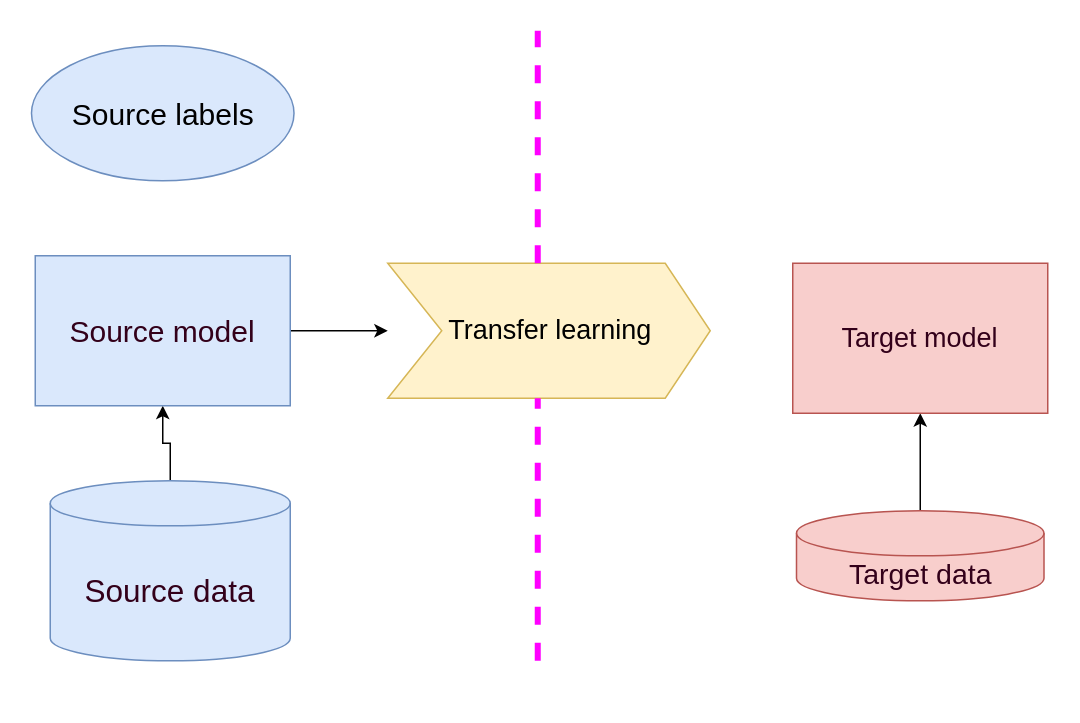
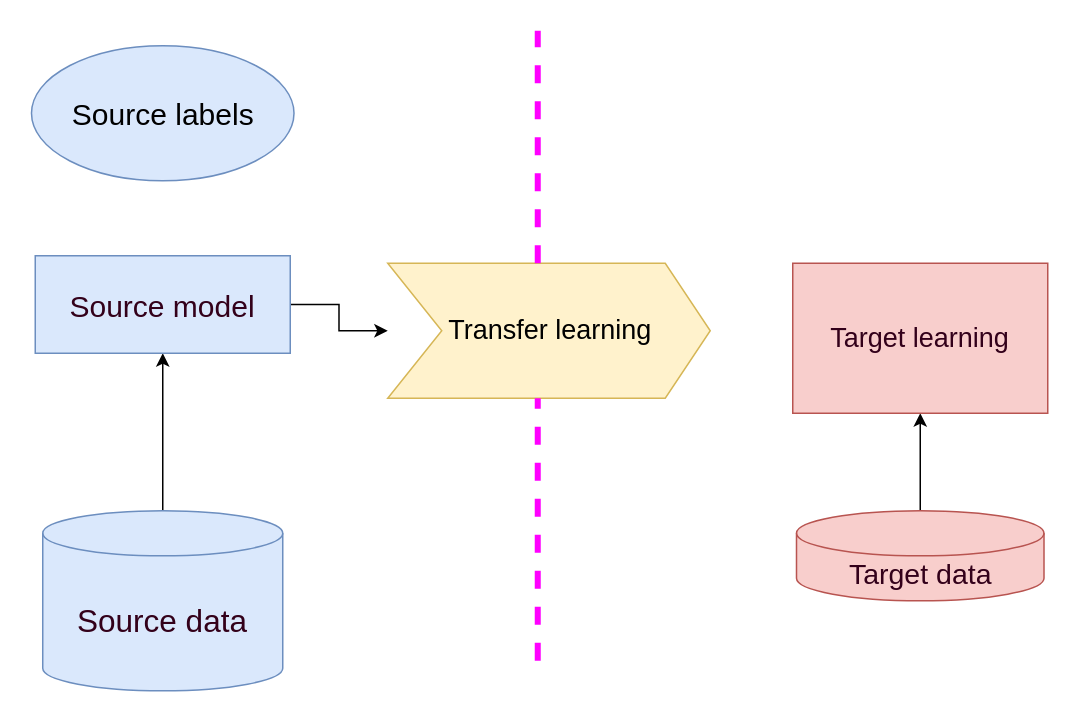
(163, 331) -> (163, 305)
(920, 338) -> (920, 338)
(170, 571) -> (163, 601)
